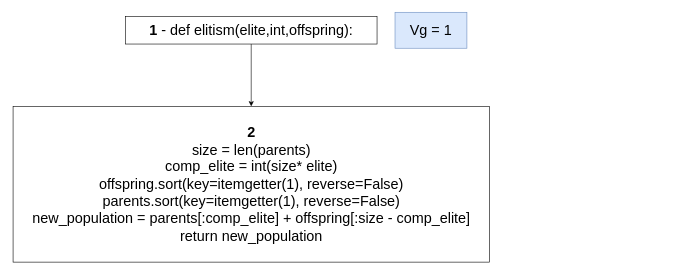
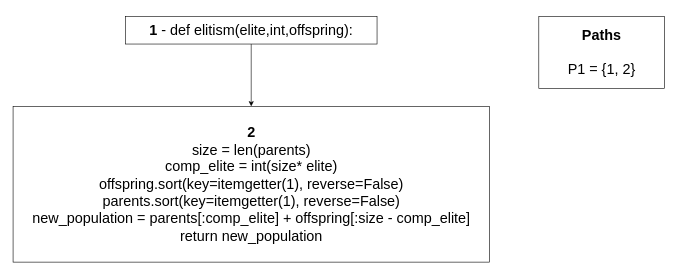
(431, 30) -> none
none -> (602, 53)
